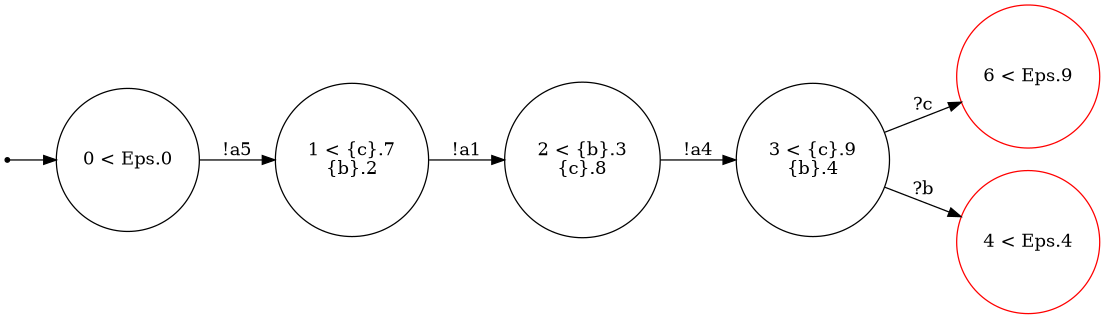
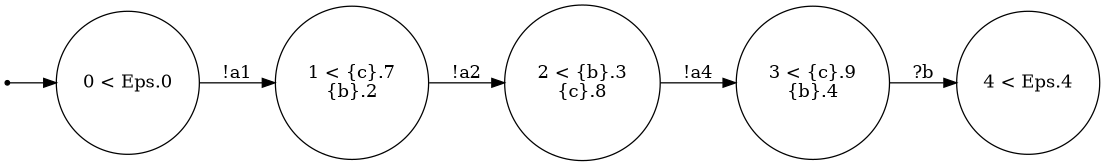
(1028, 77) -> none
(237, 150) -> (237, 73)
(467, 150) -> (467, 73)
(1028, 242) -> (1028, 83)
